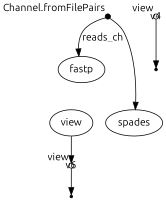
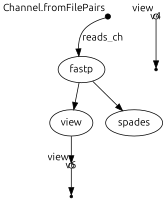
(132, 57) -> (105, 93)
none -> (77, 93)
